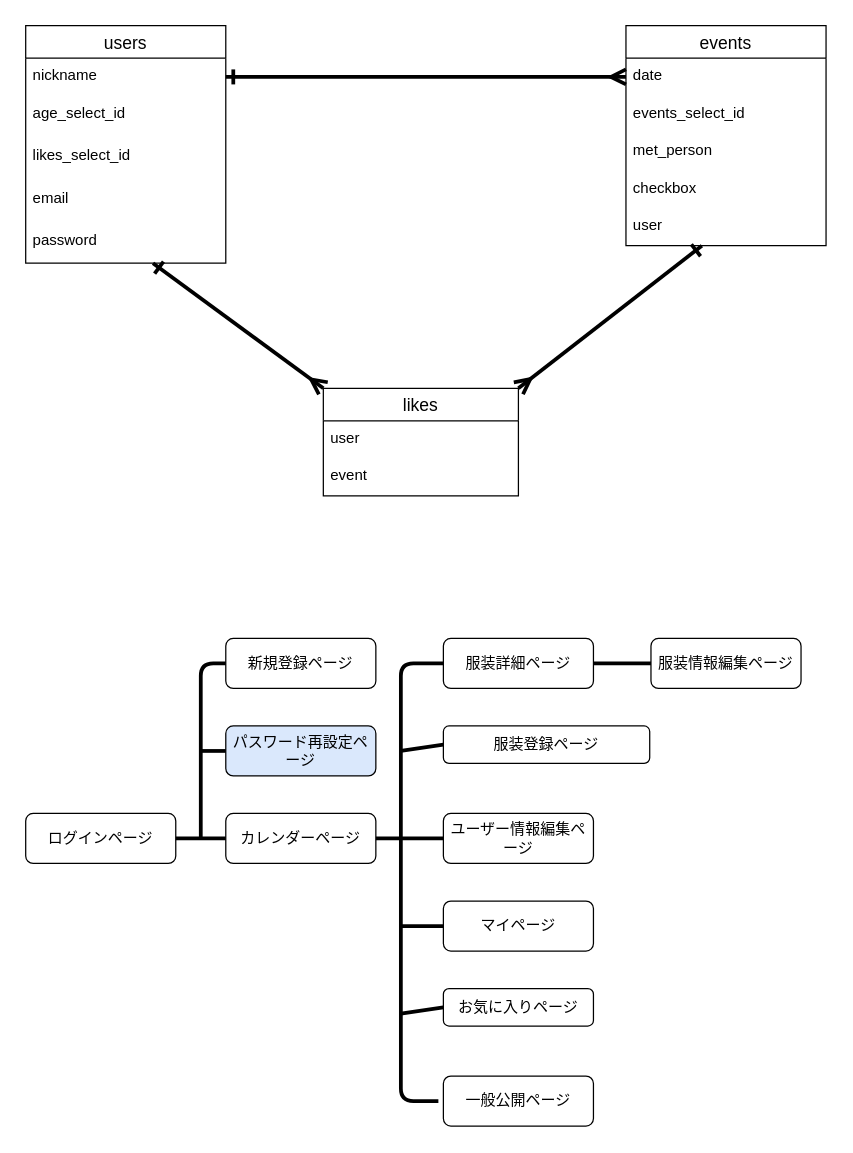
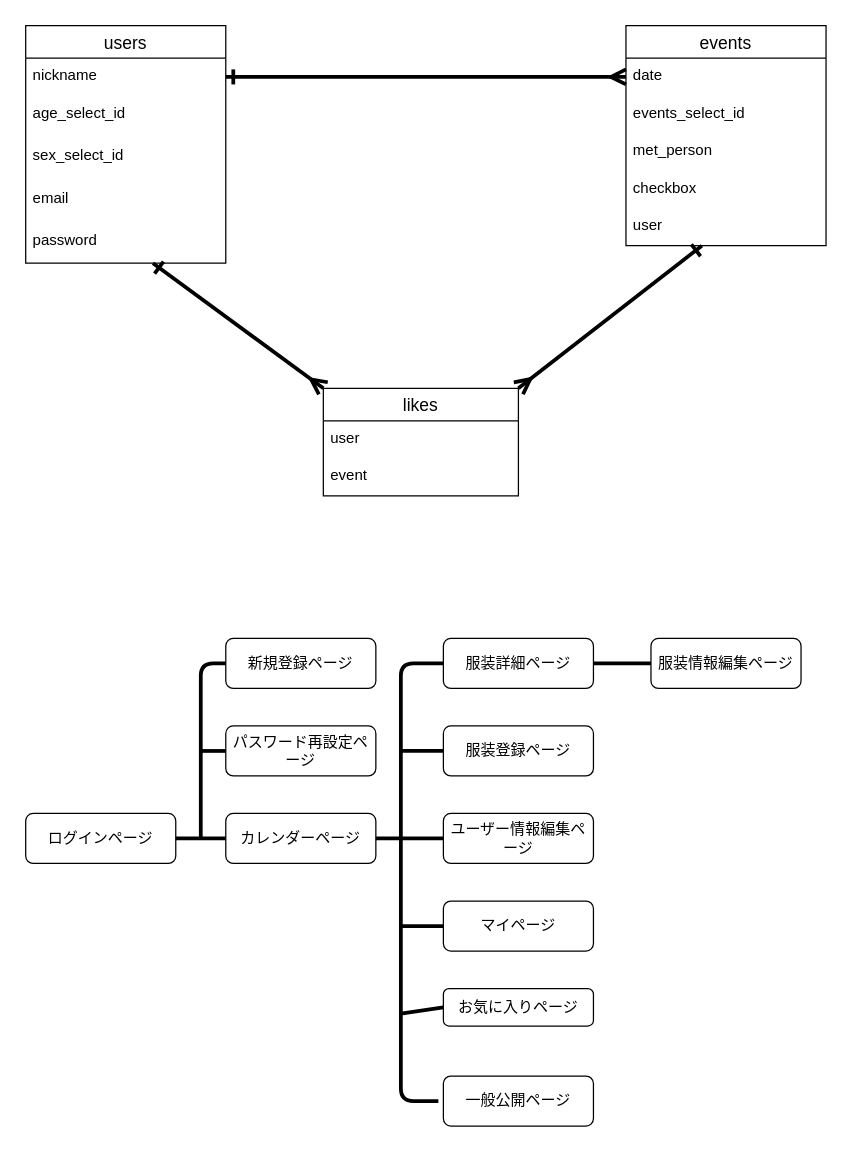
(88, 155) -> (83, 155)
(546, 744) -> (518, 751)
(301, 751) -> (301, 751)
